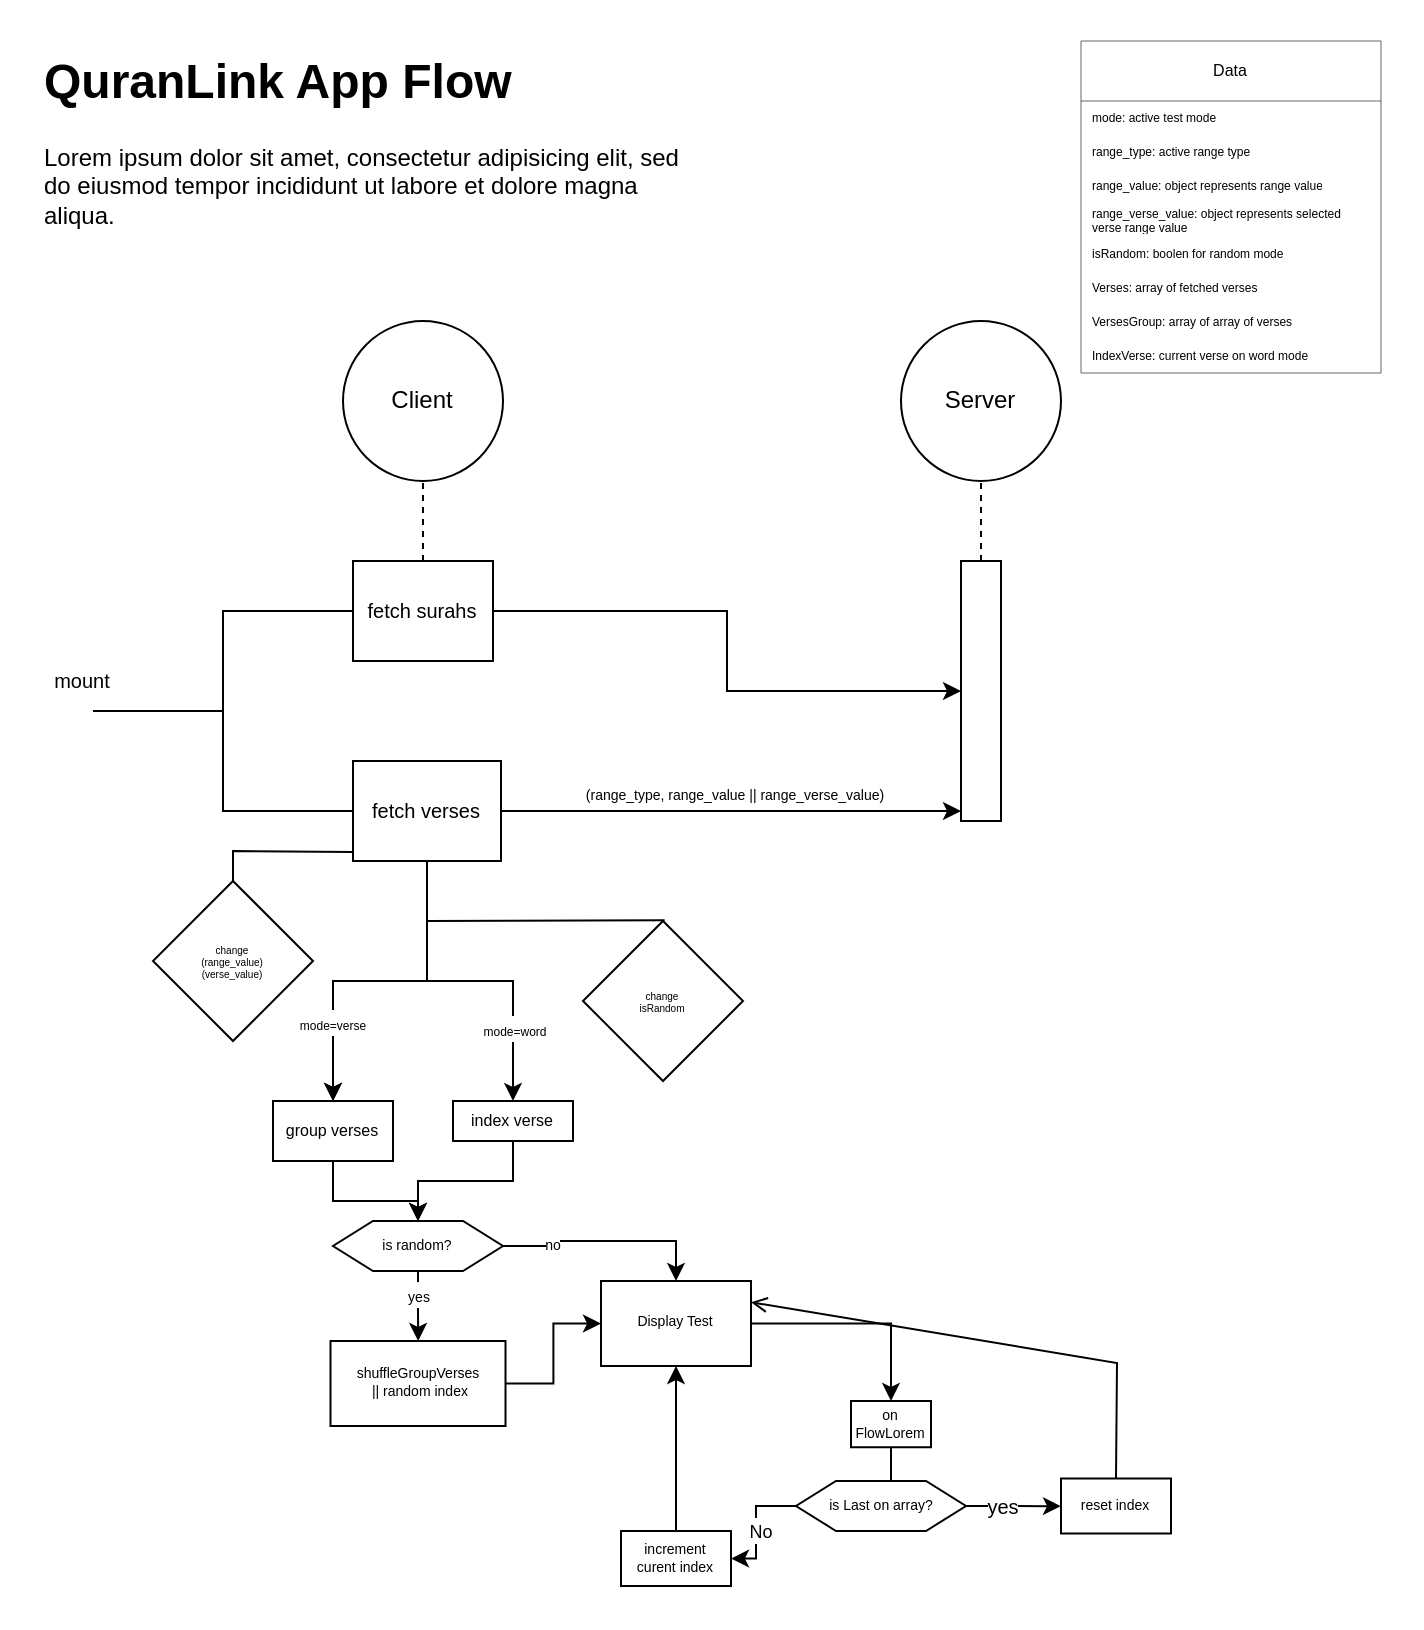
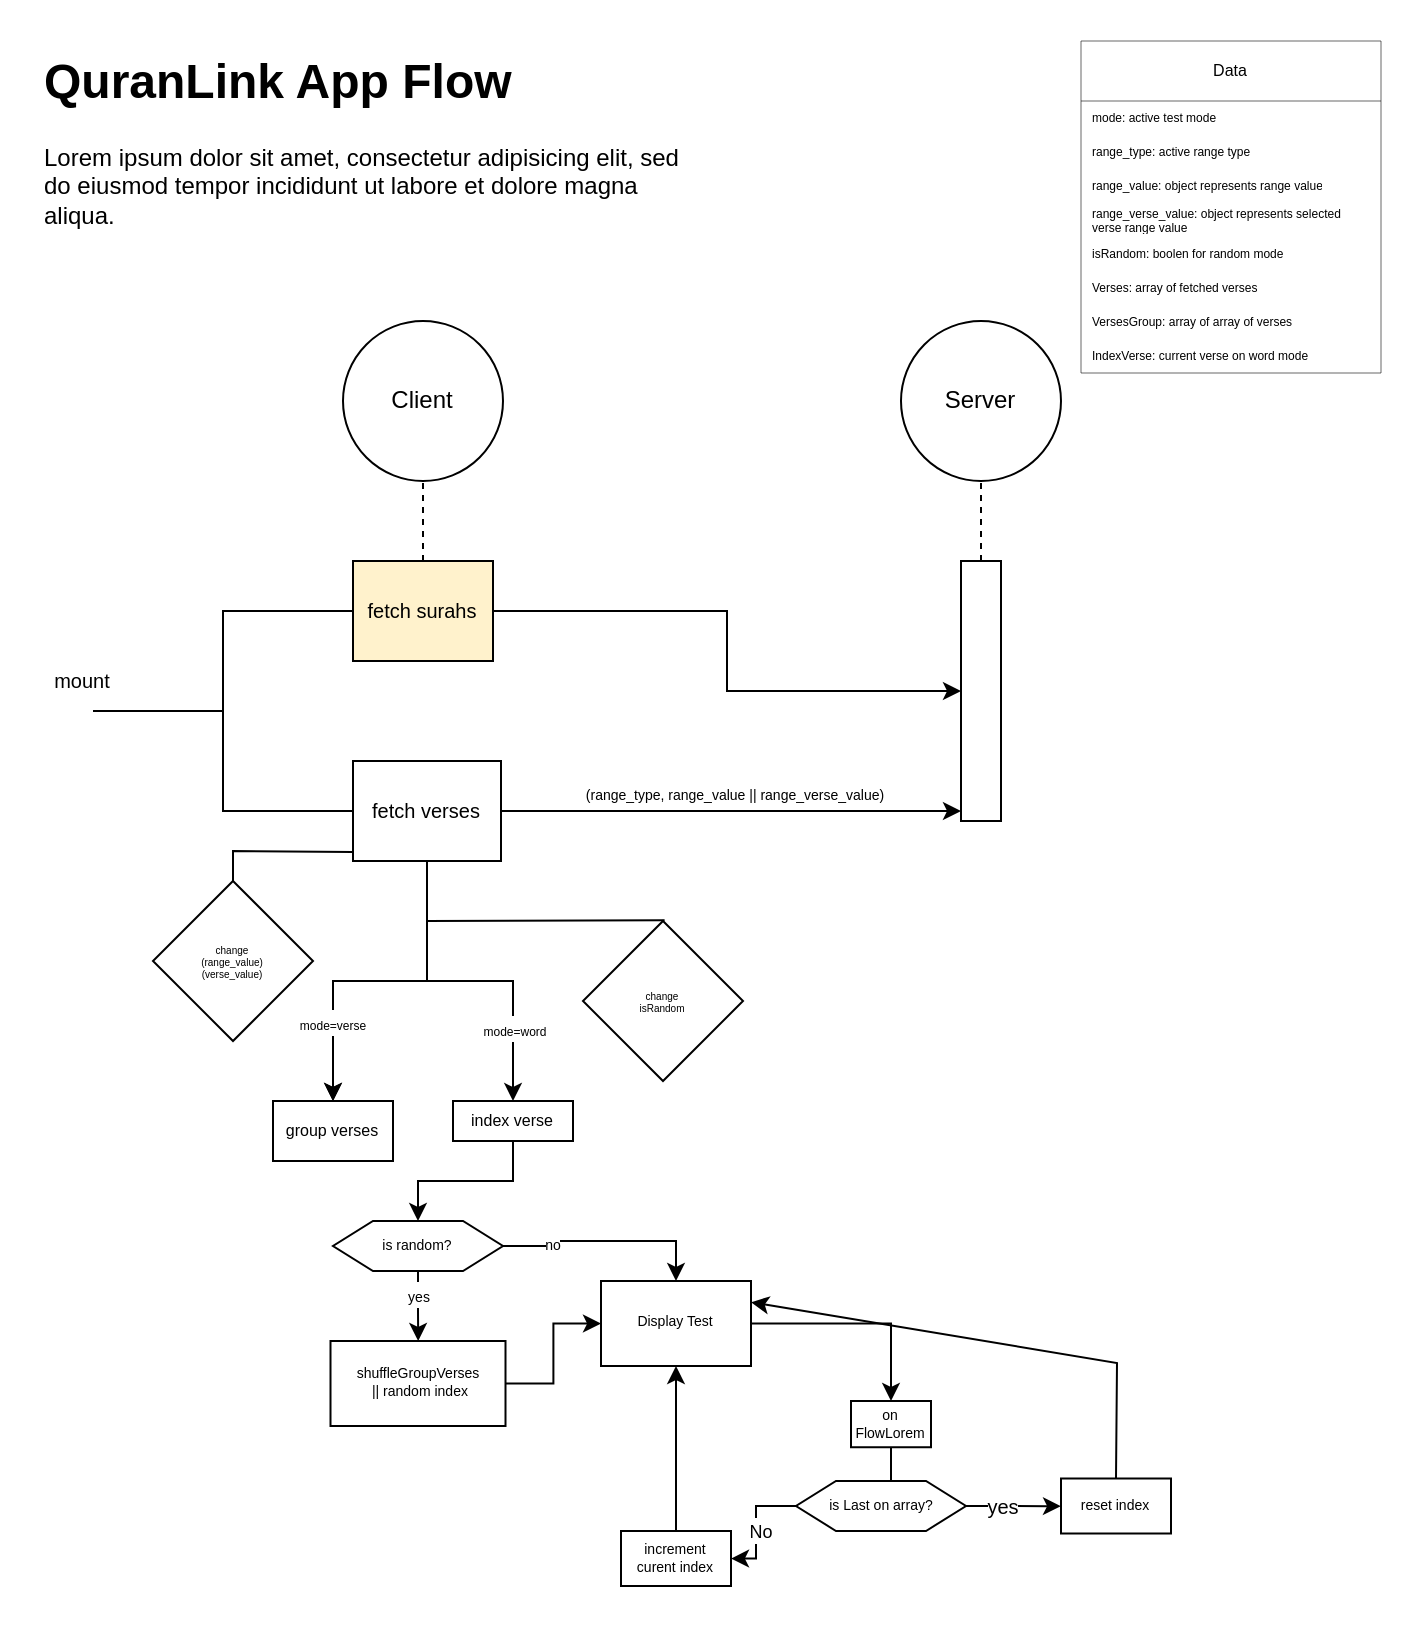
(423, 611) -> (423, 611)
(354, 1201) -> none
(762, 1304) -> (766, 1305)
